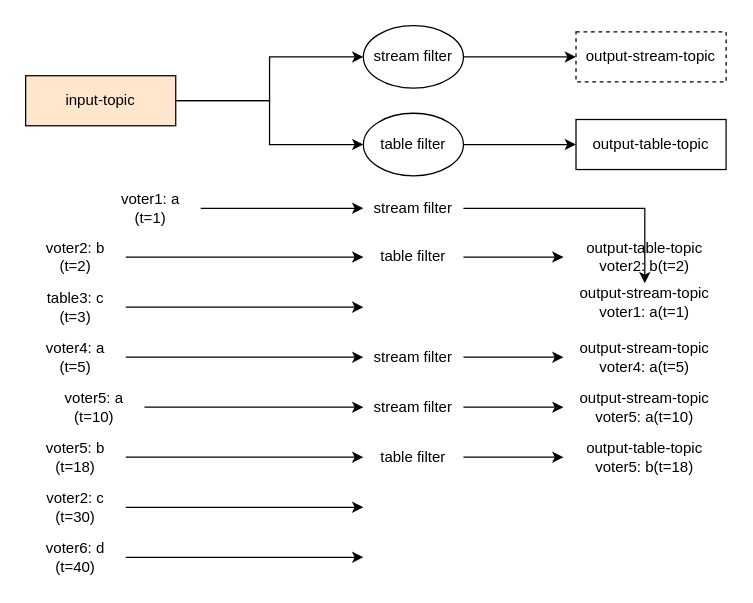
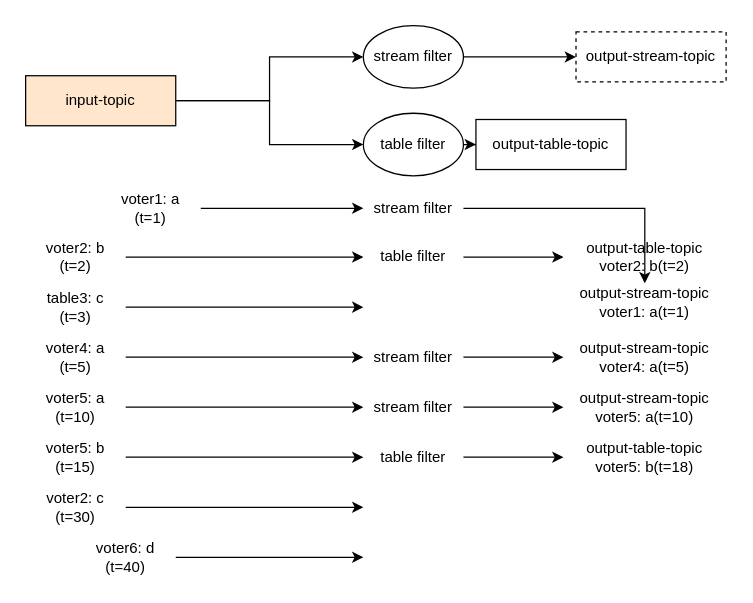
(651, 144) -> (551, 144)
(94, 407) -> (76, 407)
(76, 457) -> (76, 457)
(76, 557) -> (126, 557)
